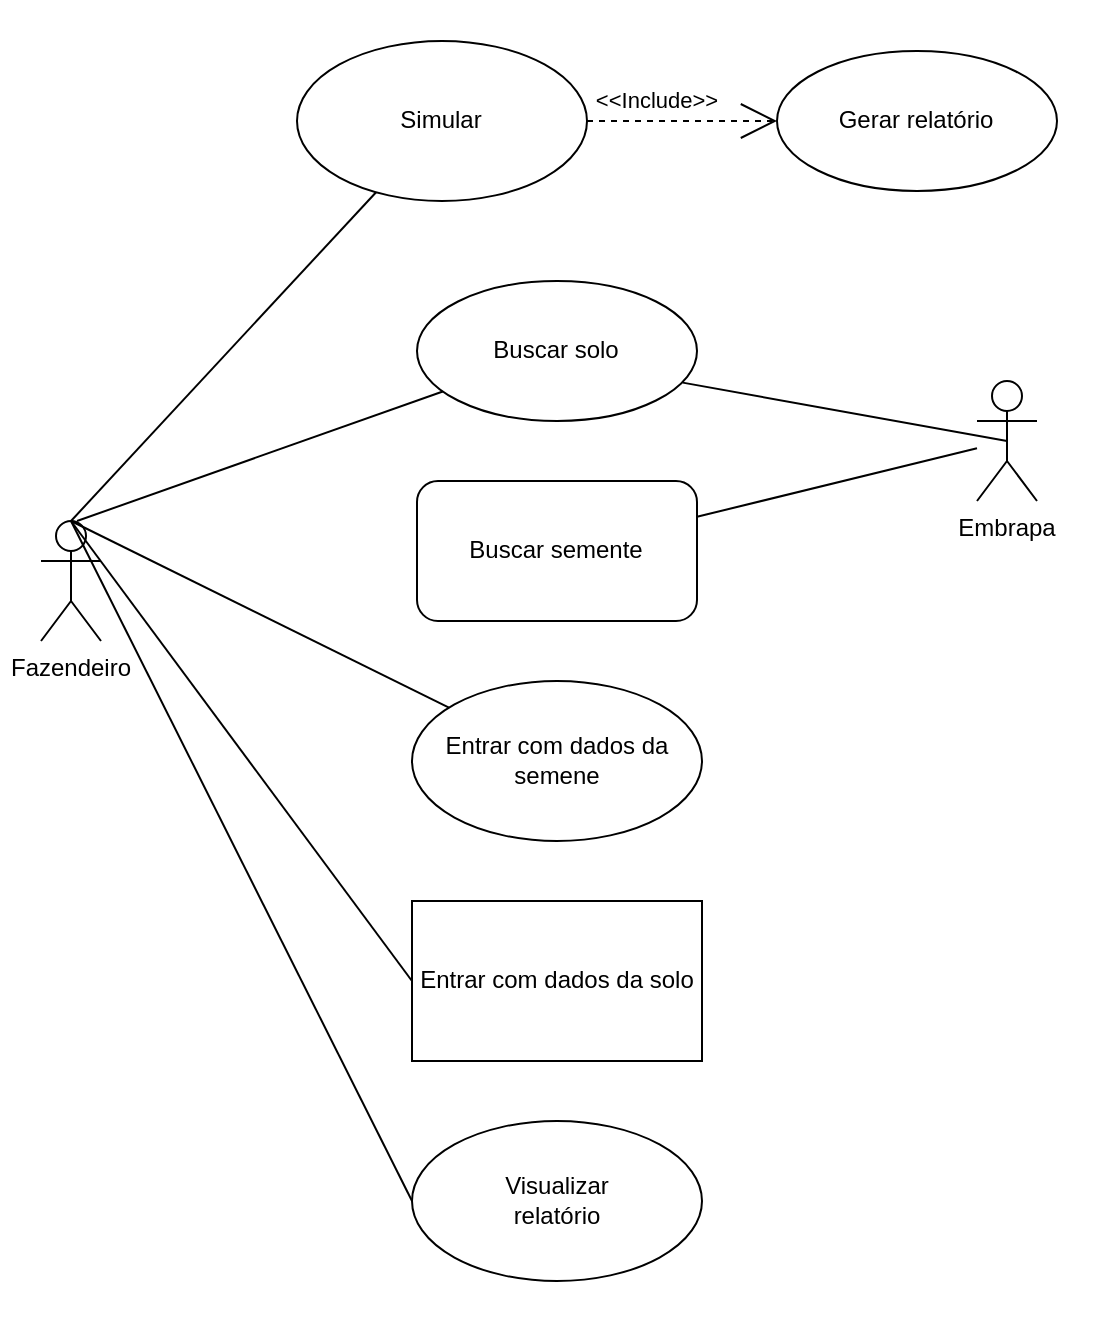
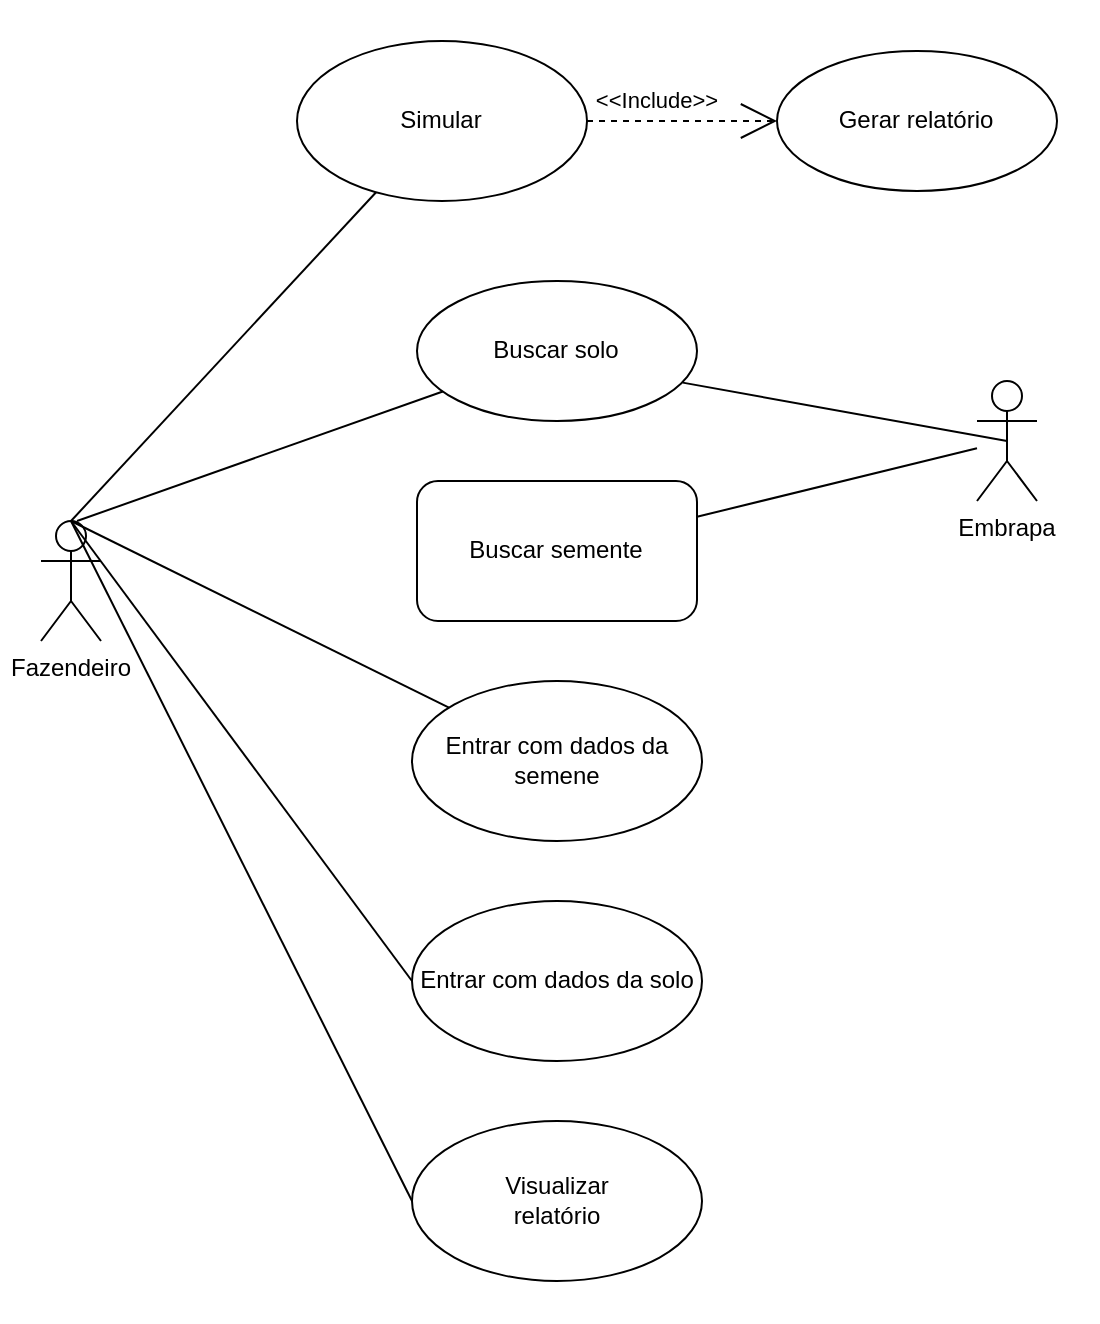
(557, 981) -> (557, 981)
